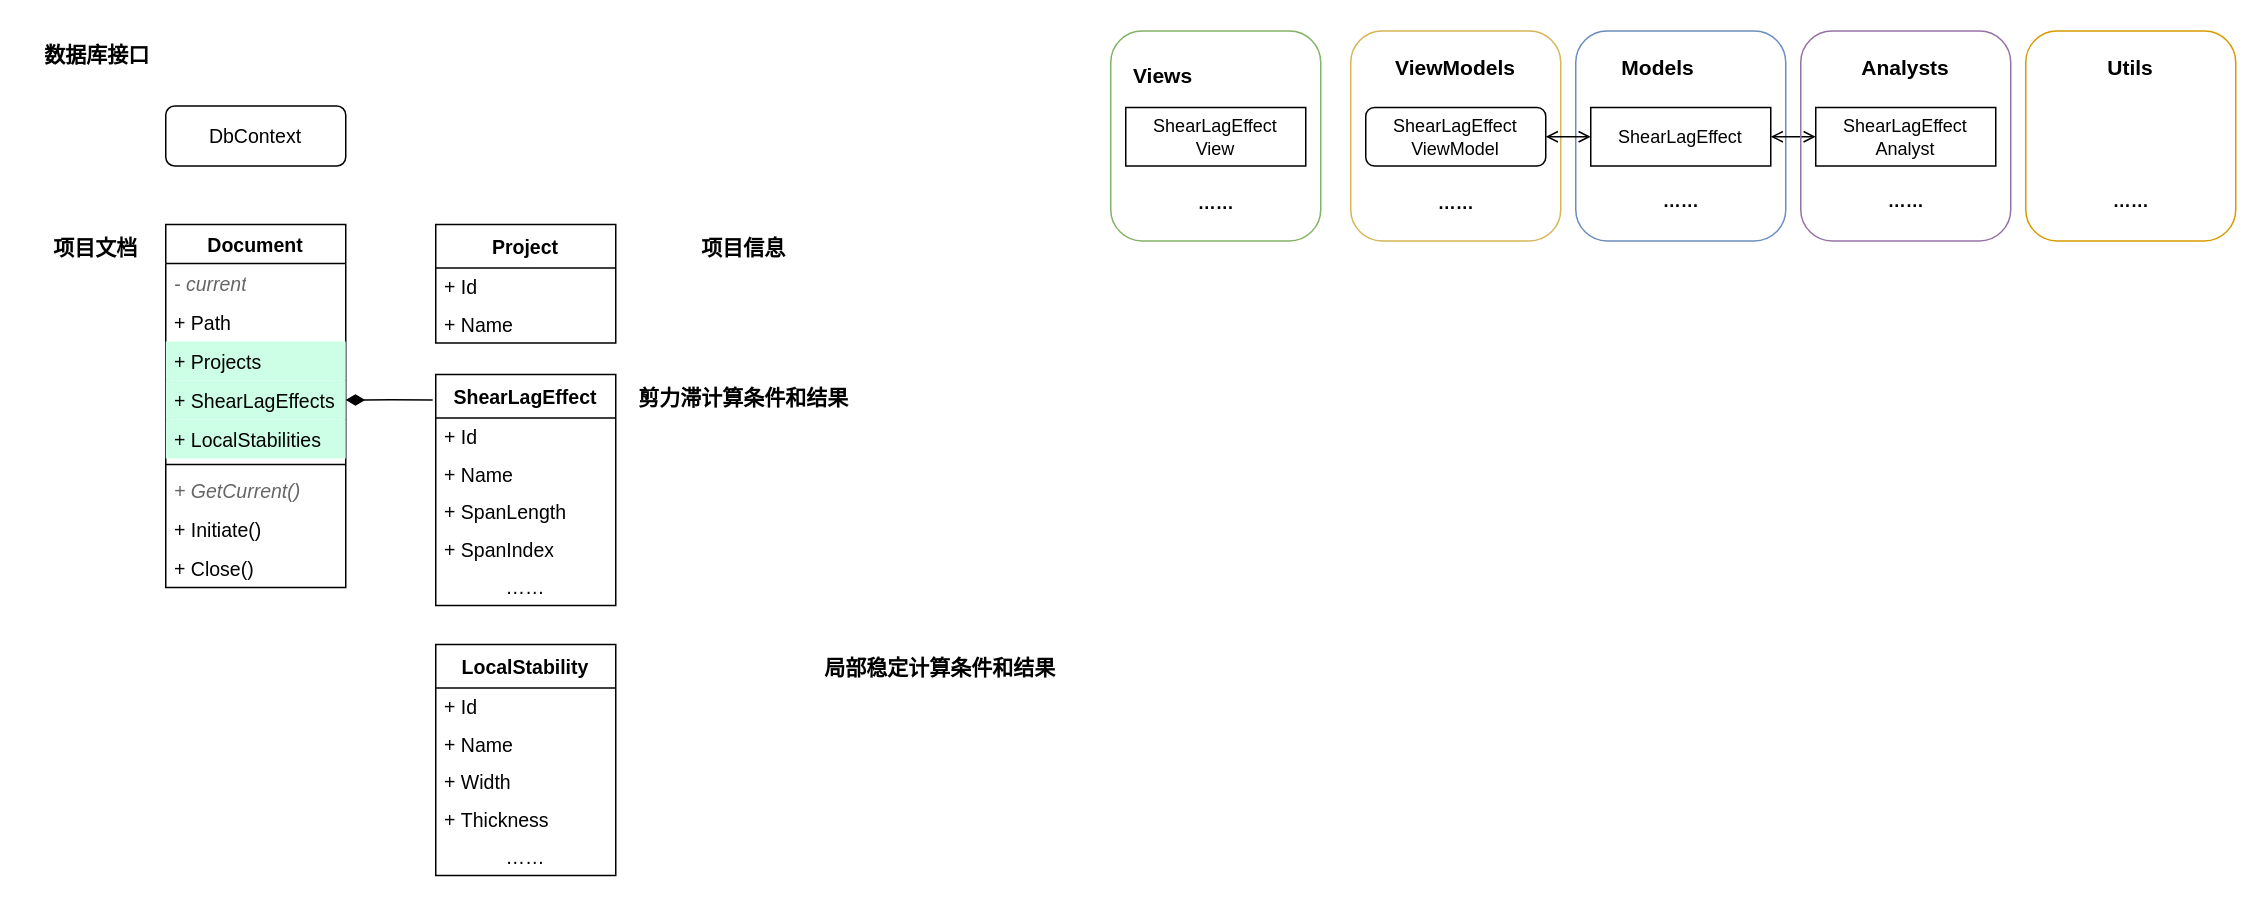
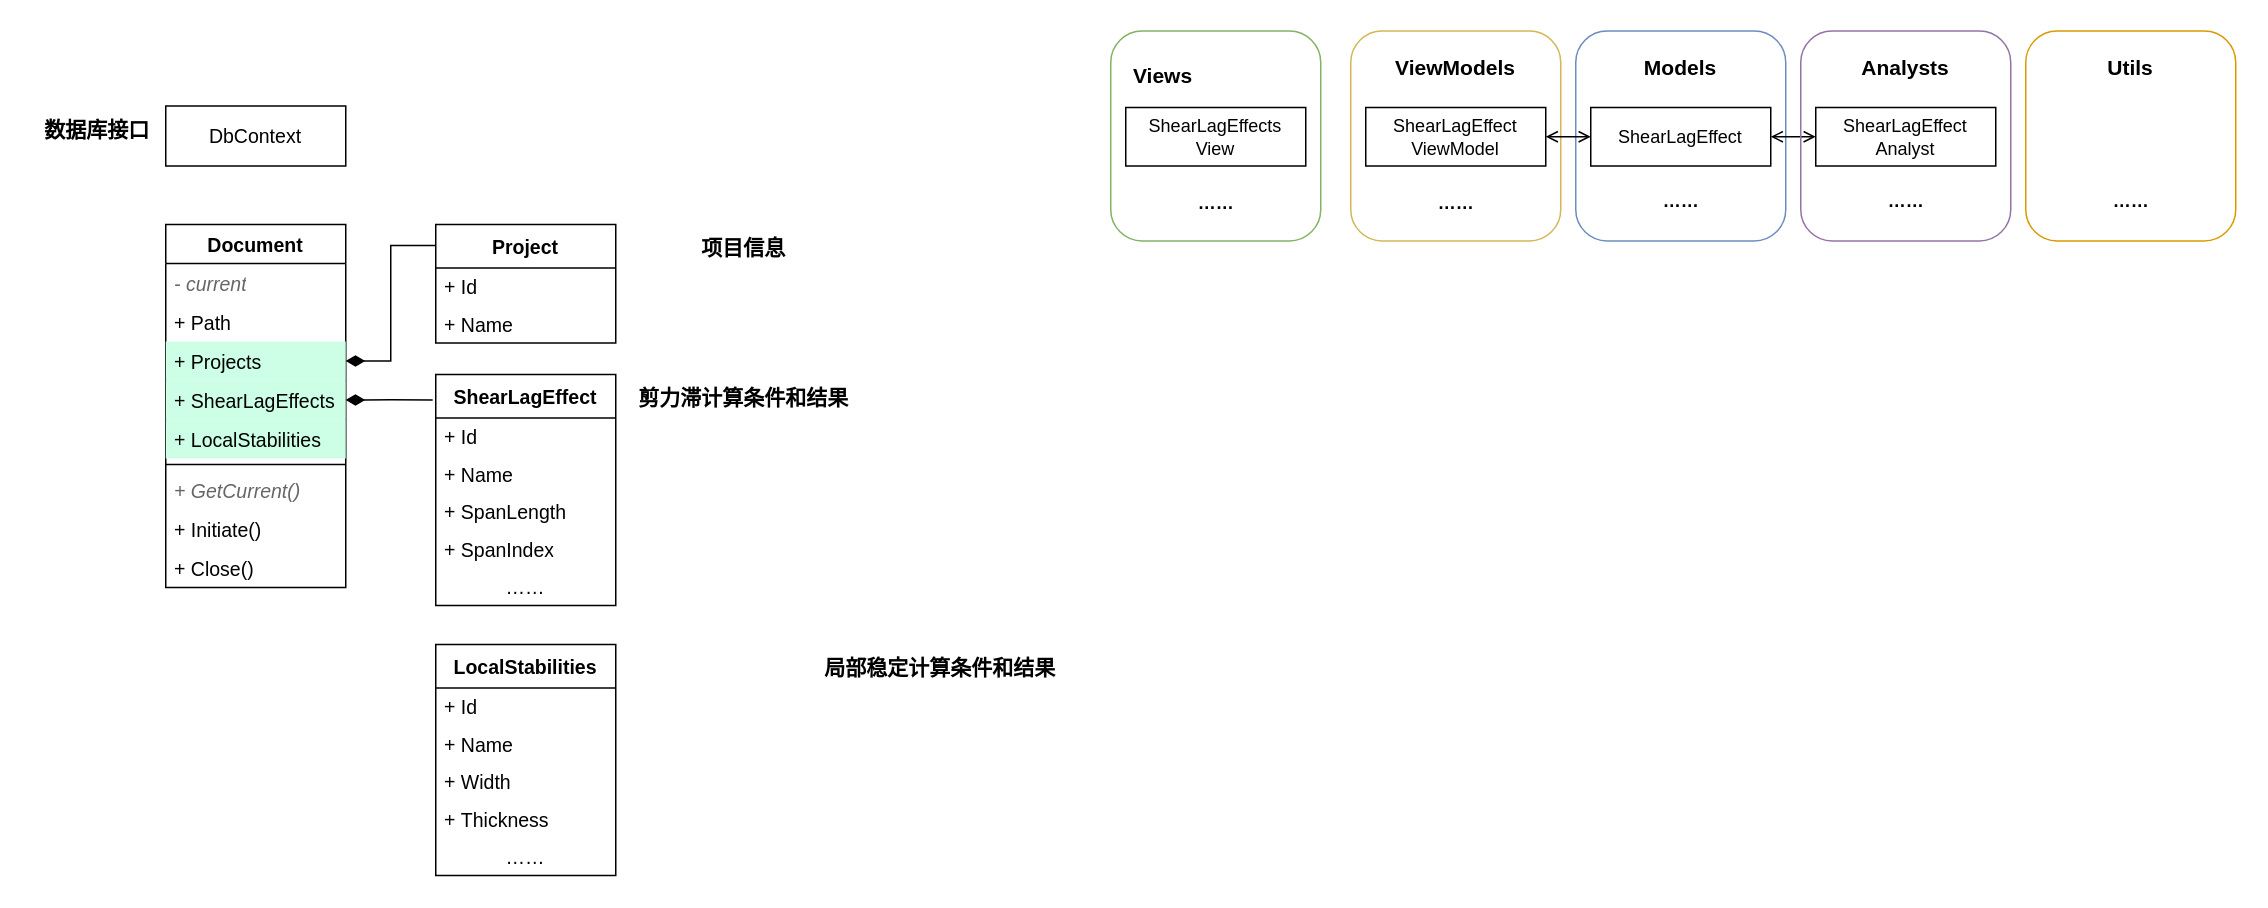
(97, 54) -> (97, 129)
(1658, 68) -> (1681, 68)
(256, 136) -> (256, 136)
(1216, 137) -> (1216, 137)
(1456, 137) -> (1456, 137)
(95, 248) -> none
none -> (391, 293)
(526, 667) -> (526, 667)
